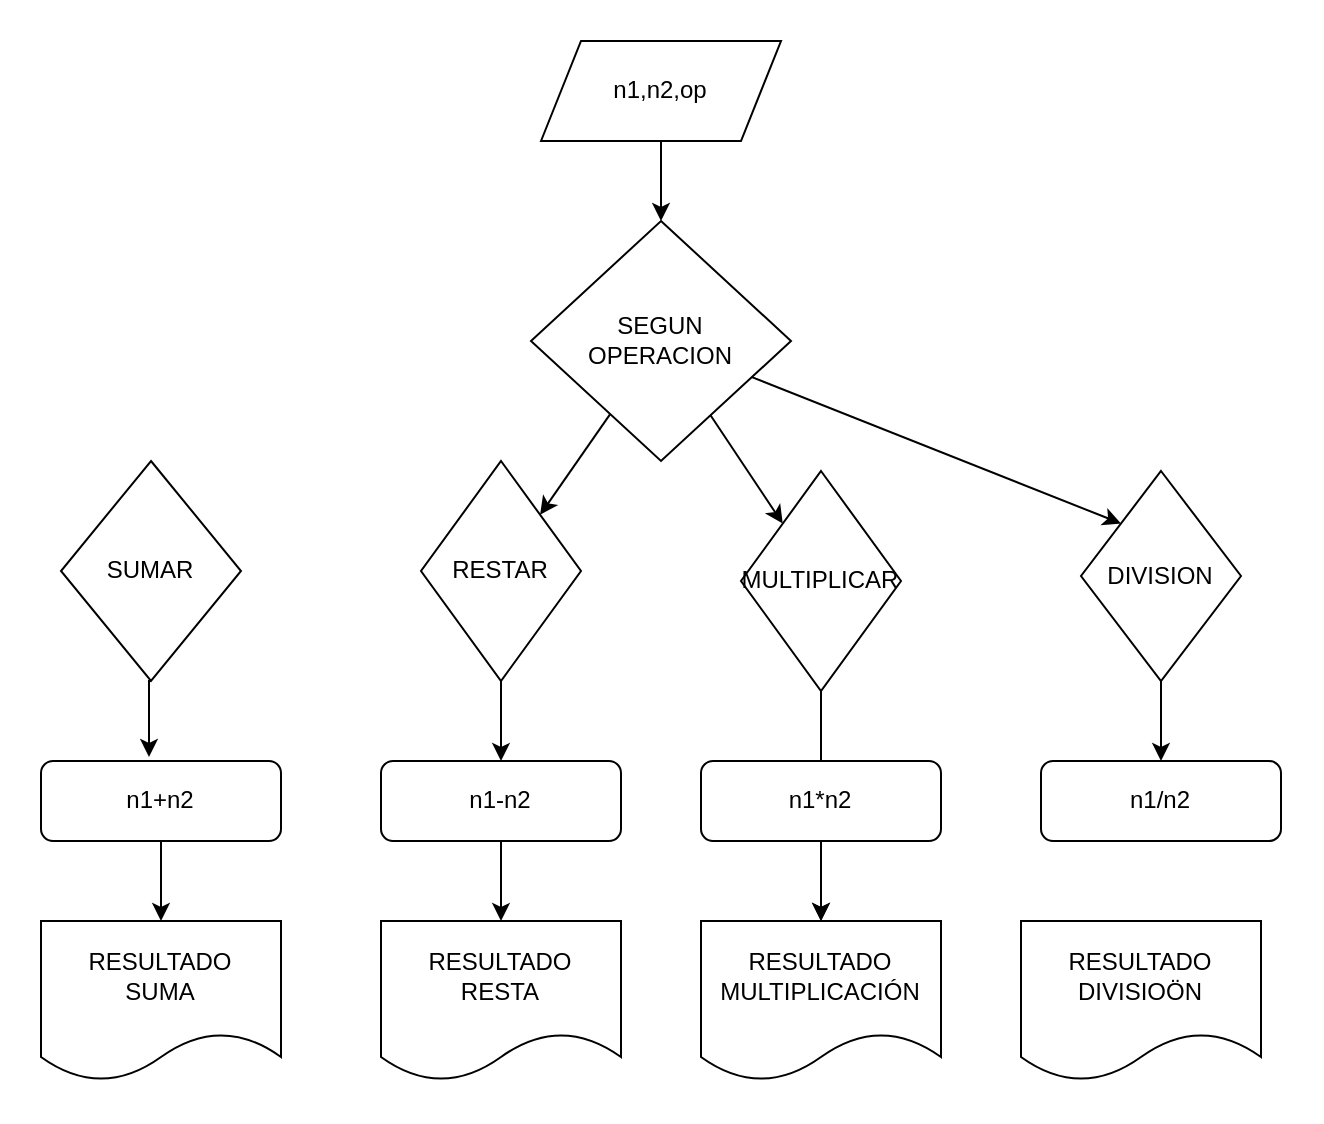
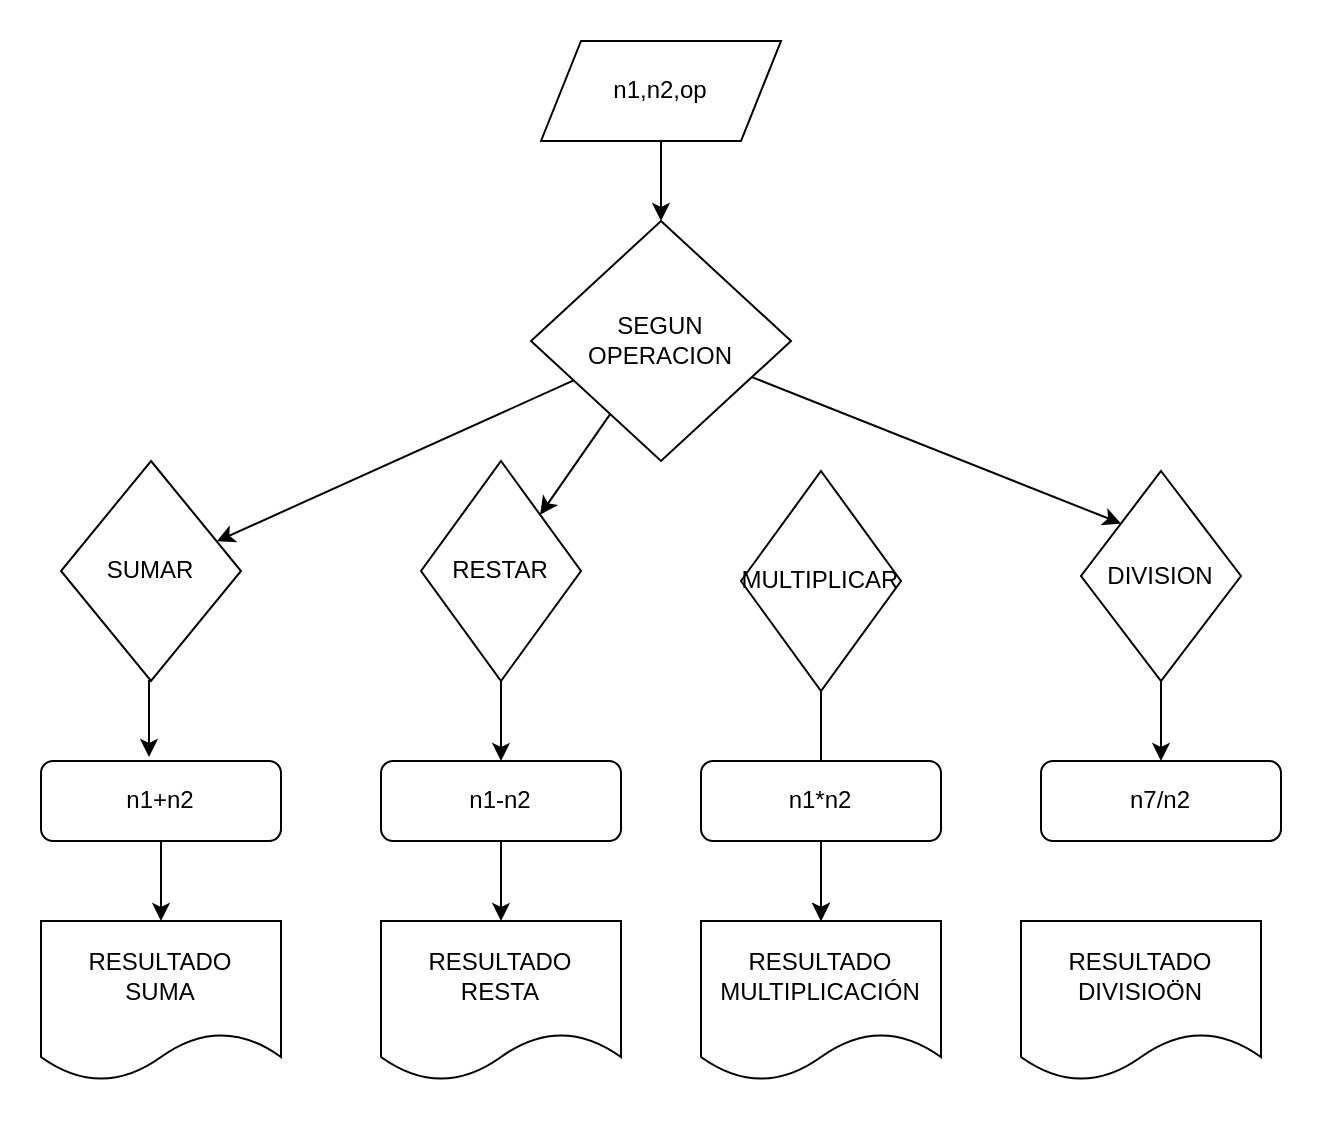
(743, 464) -> (401, 458)
(1161, 801) -> (1161, 801)
